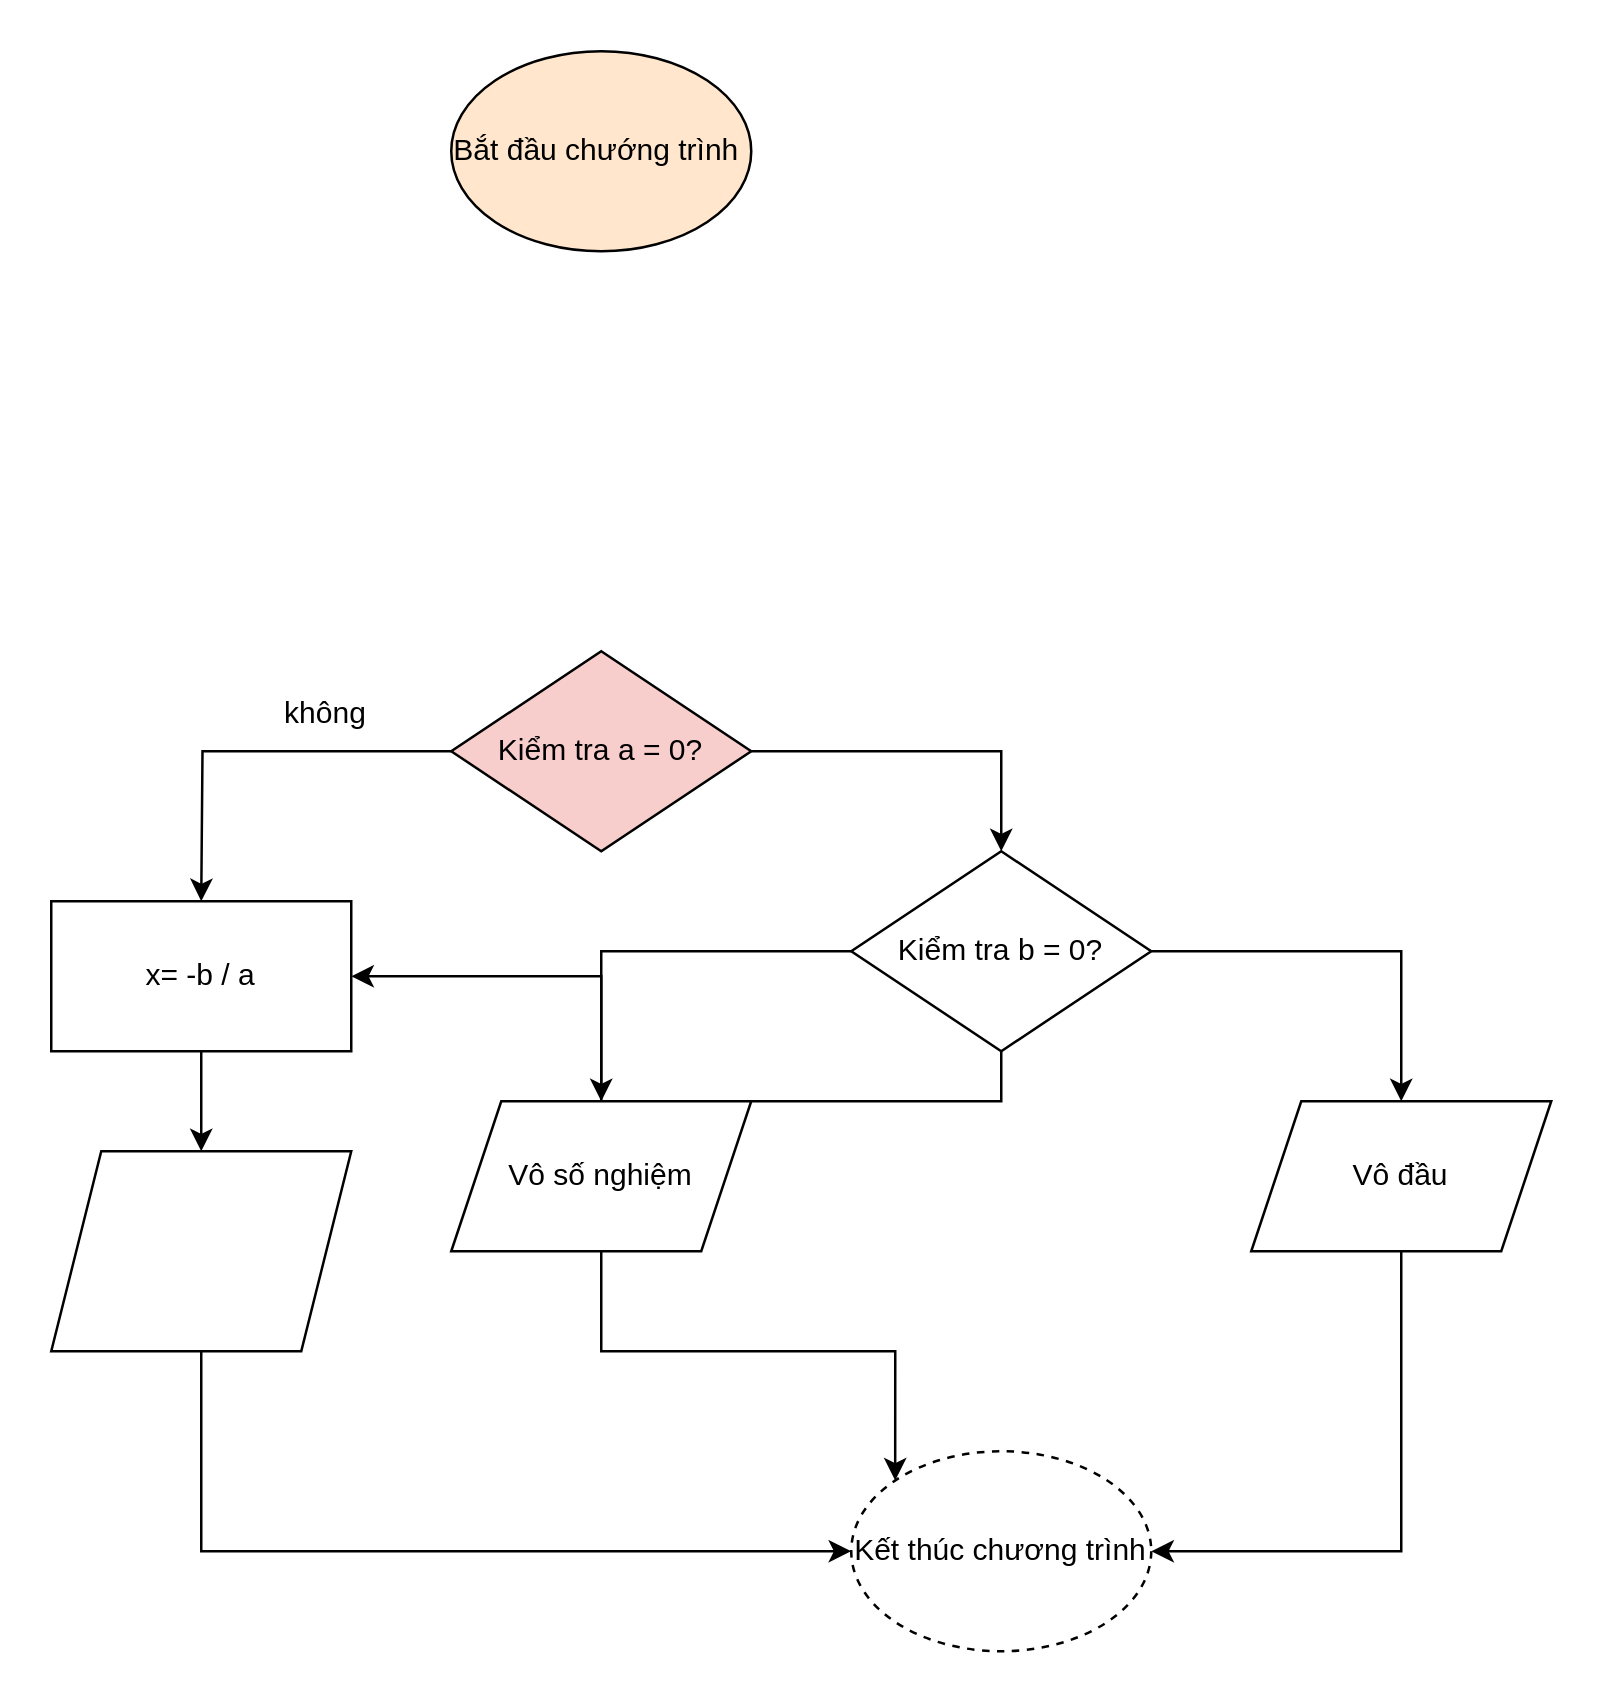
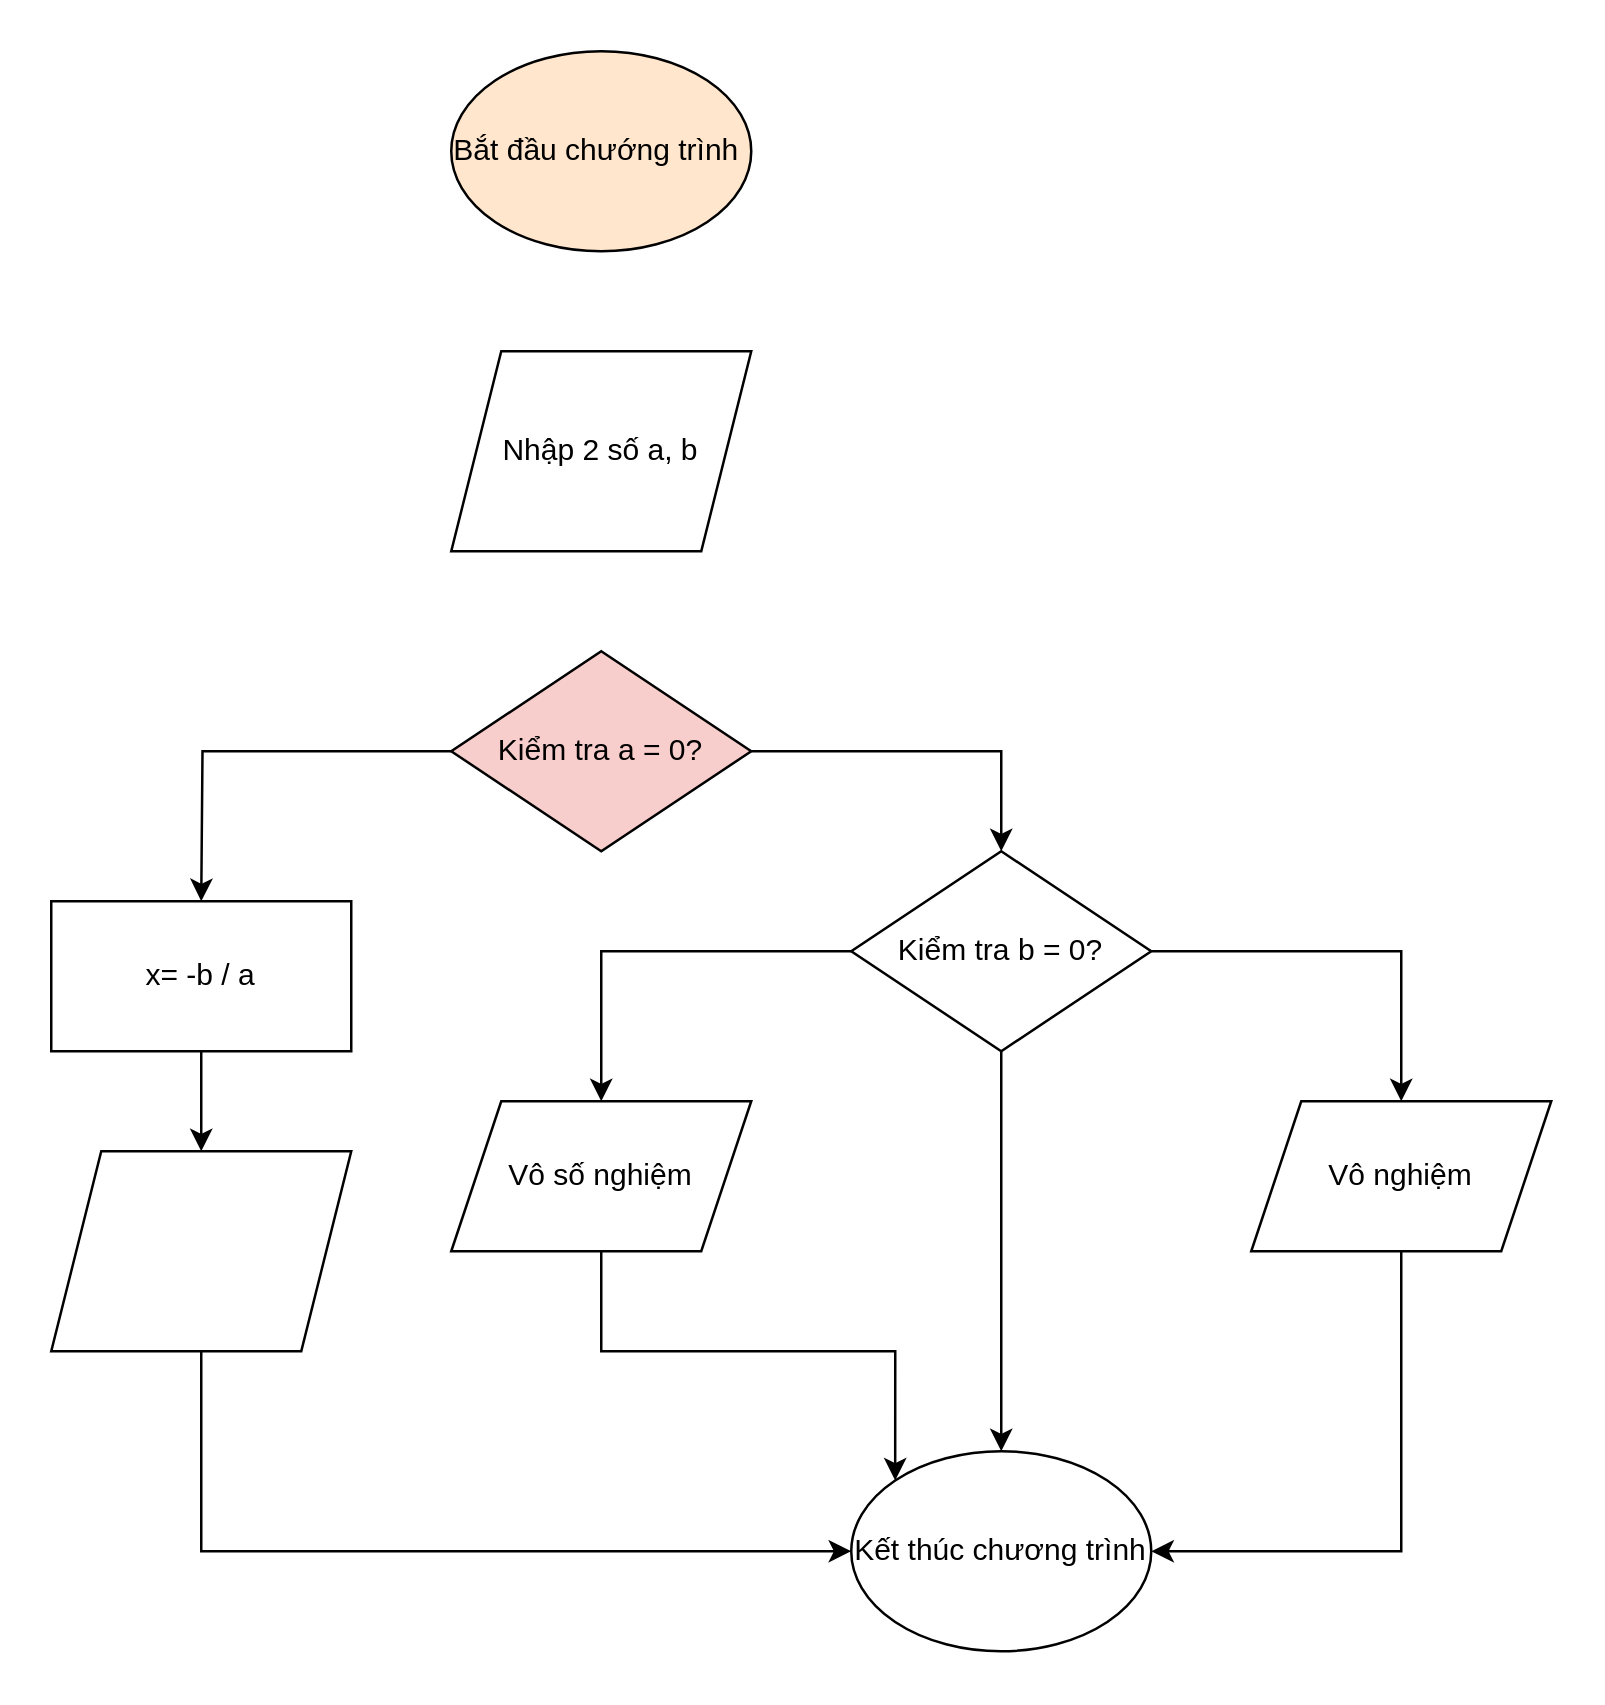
none -> (601, 451)
(326, 714) -> none
(877, 1101) -> (1001, 1266)
(1401, 1176) -> (1401, 1176)
(1001, 1551) -> (1001, 1551)
